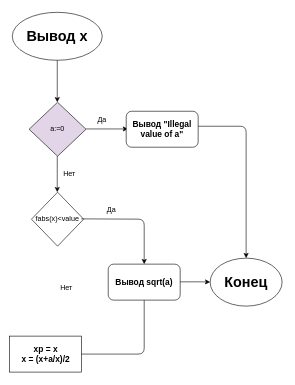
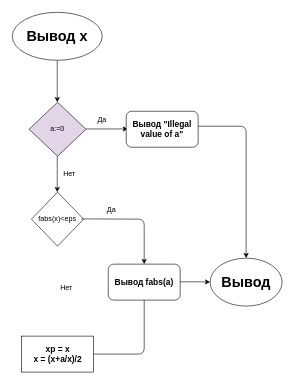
(58, 219) -> (58, 219)
(144, 282) -> (144, 282)
(246, 282) -> (246, 282)
(46, 354) -> (58, 354)
